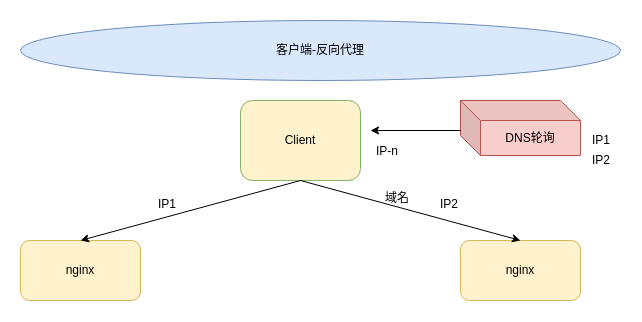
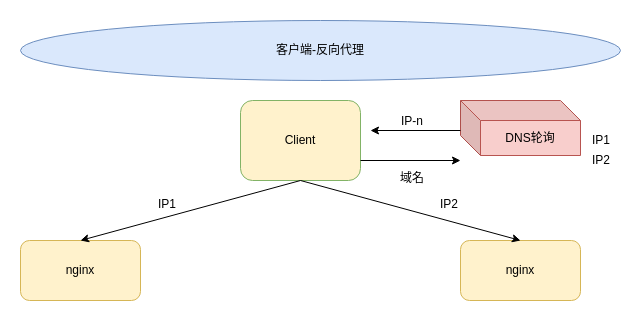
(395, 152) -> (420, 122)
none -> (407, 161)
(404, 199) -> (419, 179)
